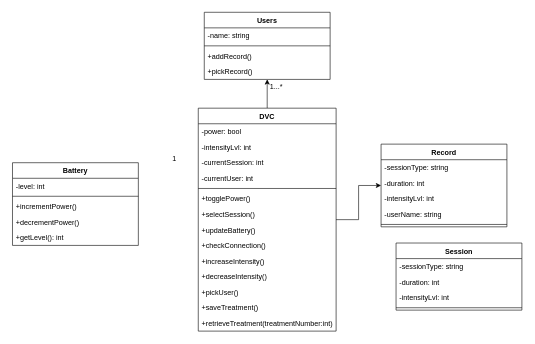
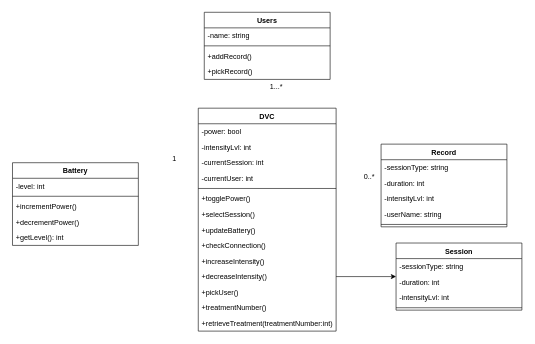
(267, 84) -> none
none -> (369, 177)
(359, 204) -> none
none -> (365, 277)
(234, 308) -> (238, 308)
